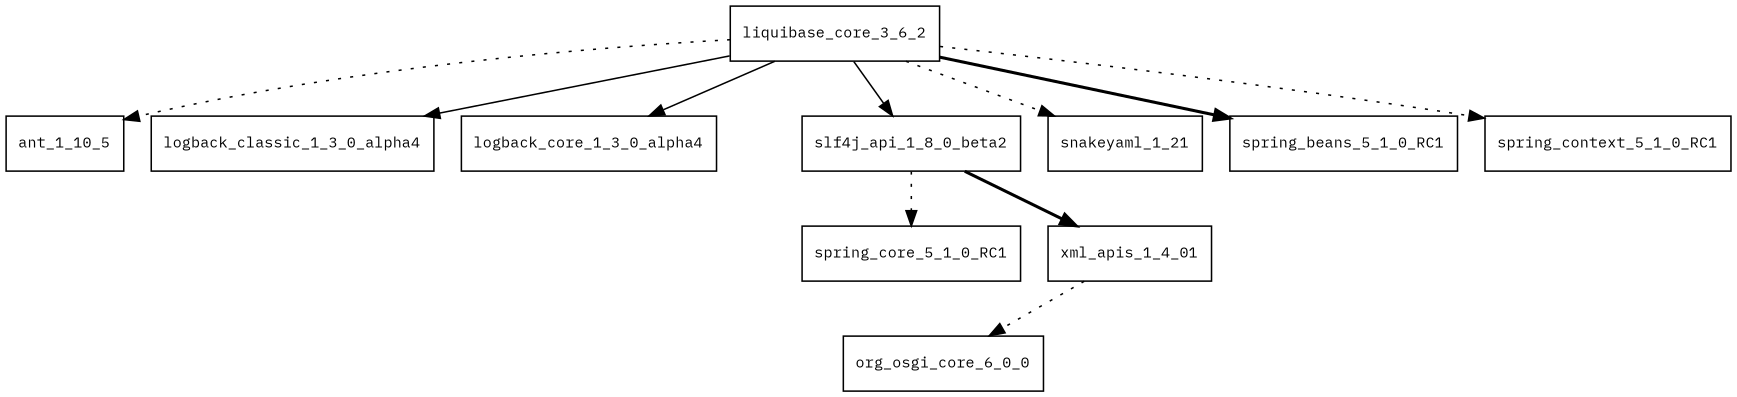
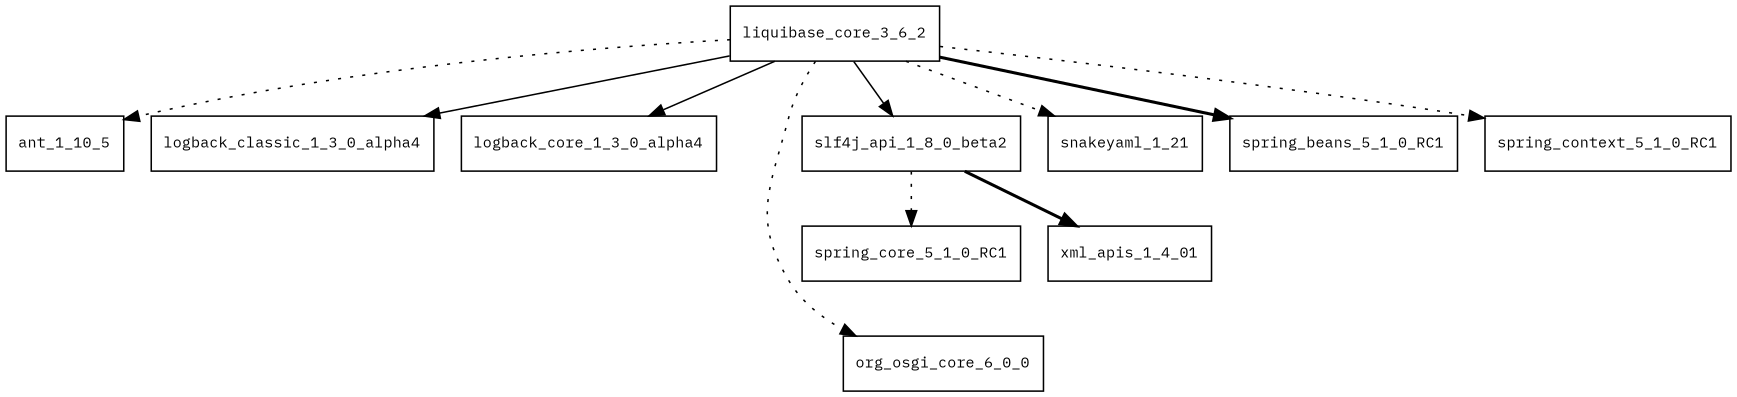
(1043, 305) -> (768, 205)
